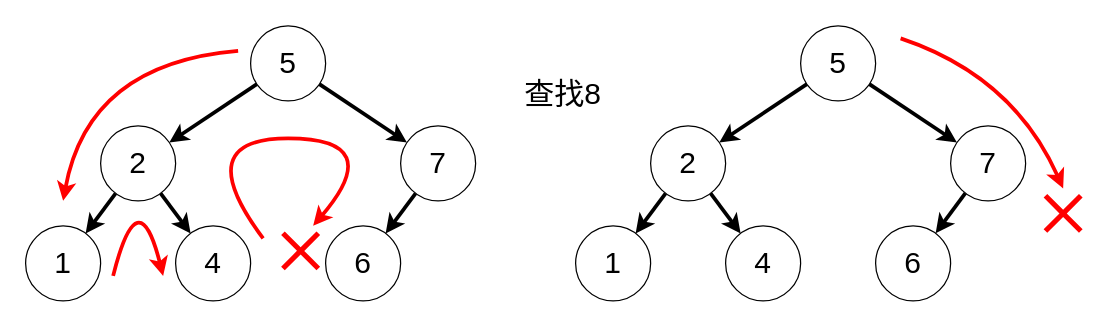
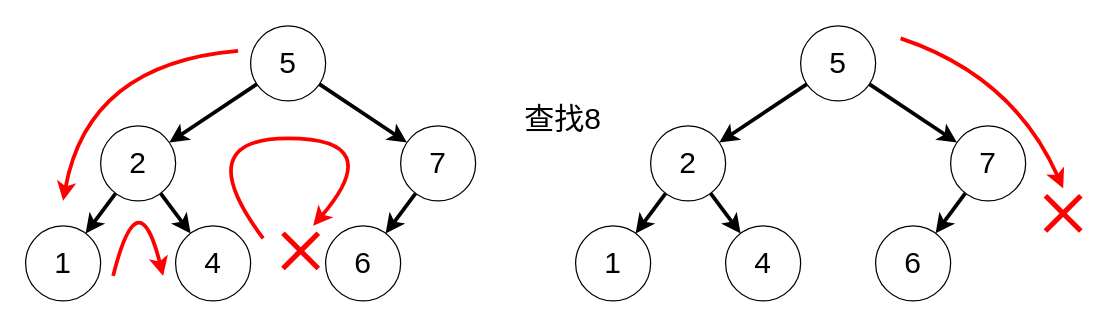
(563, 94) -> (563, 119)
